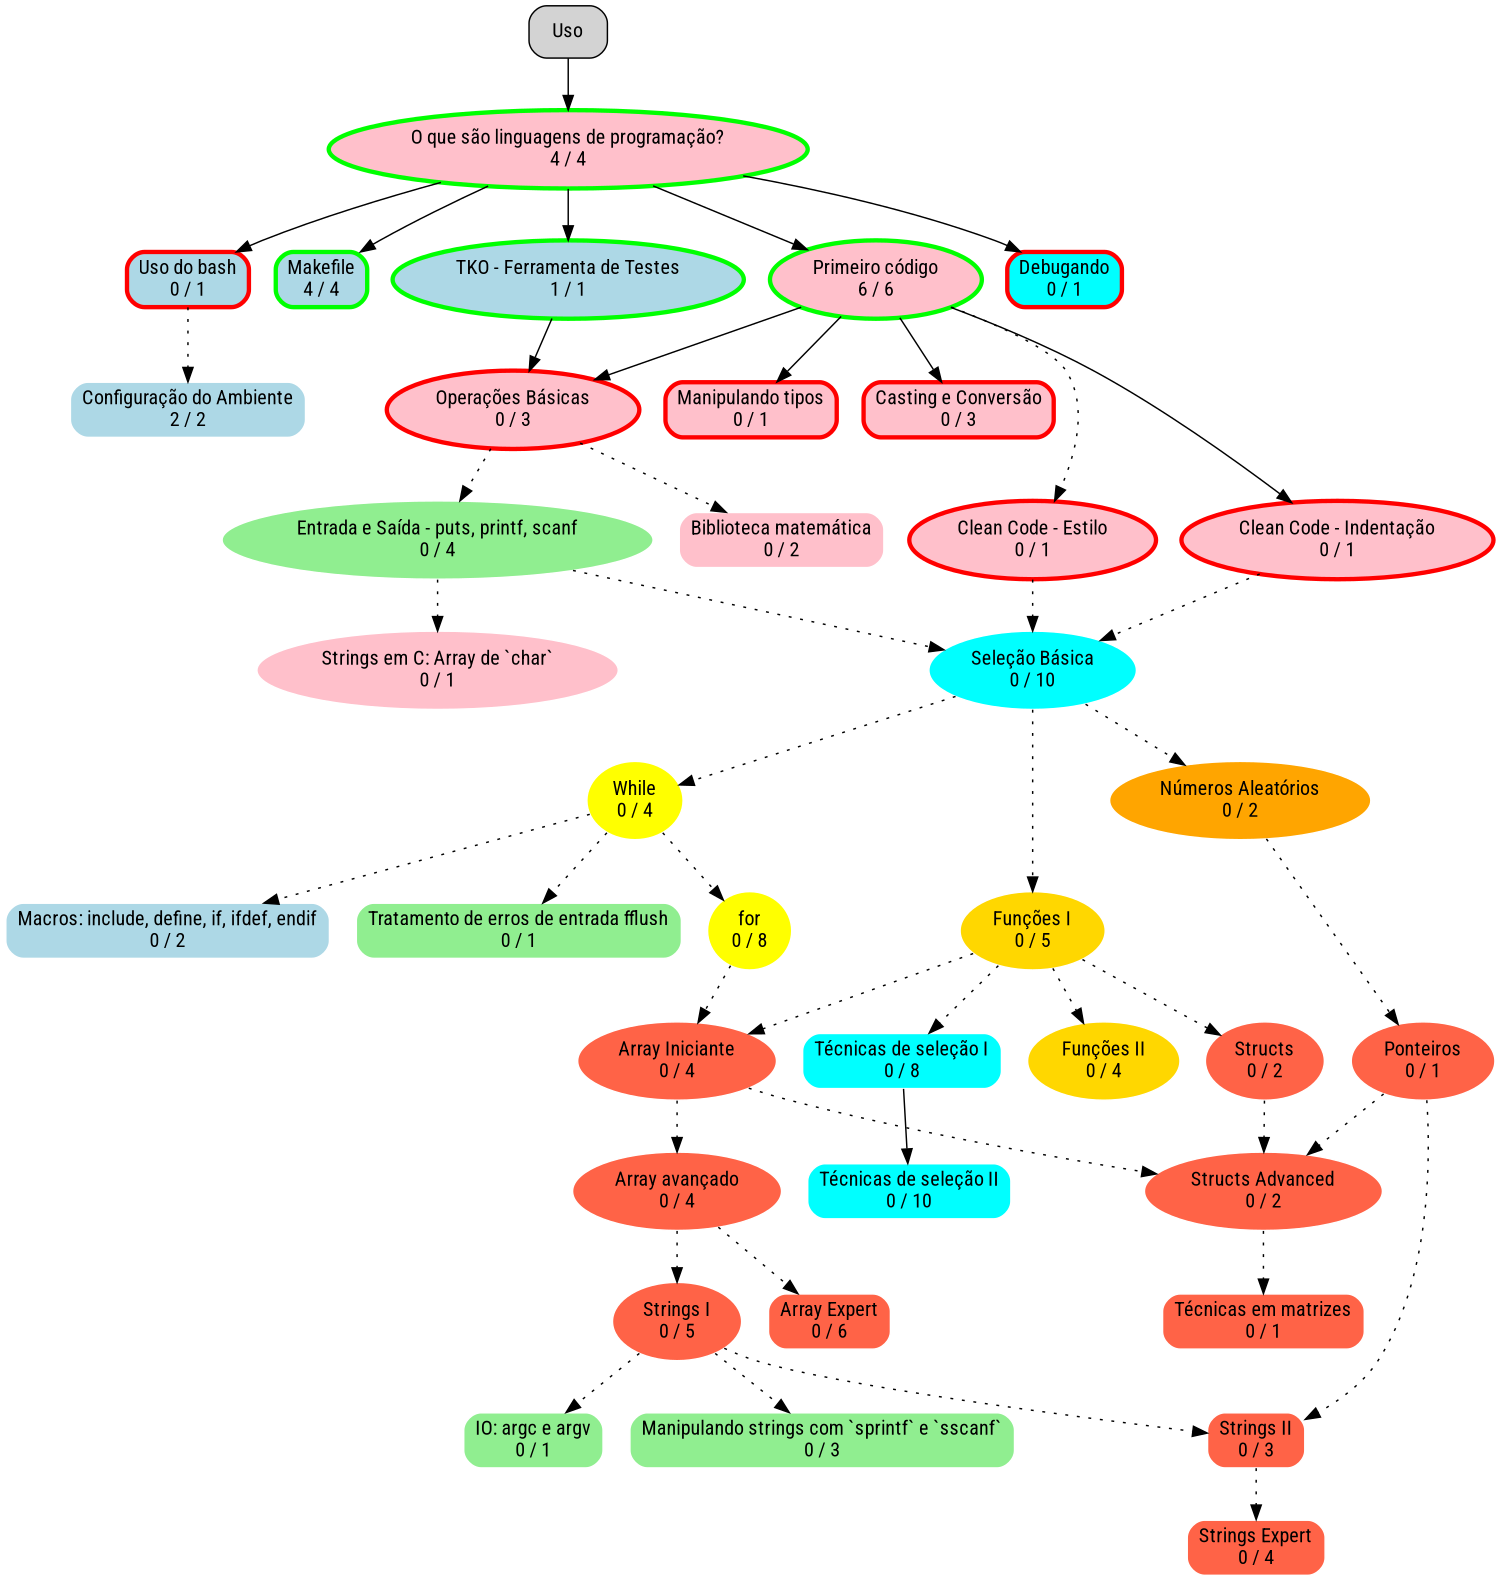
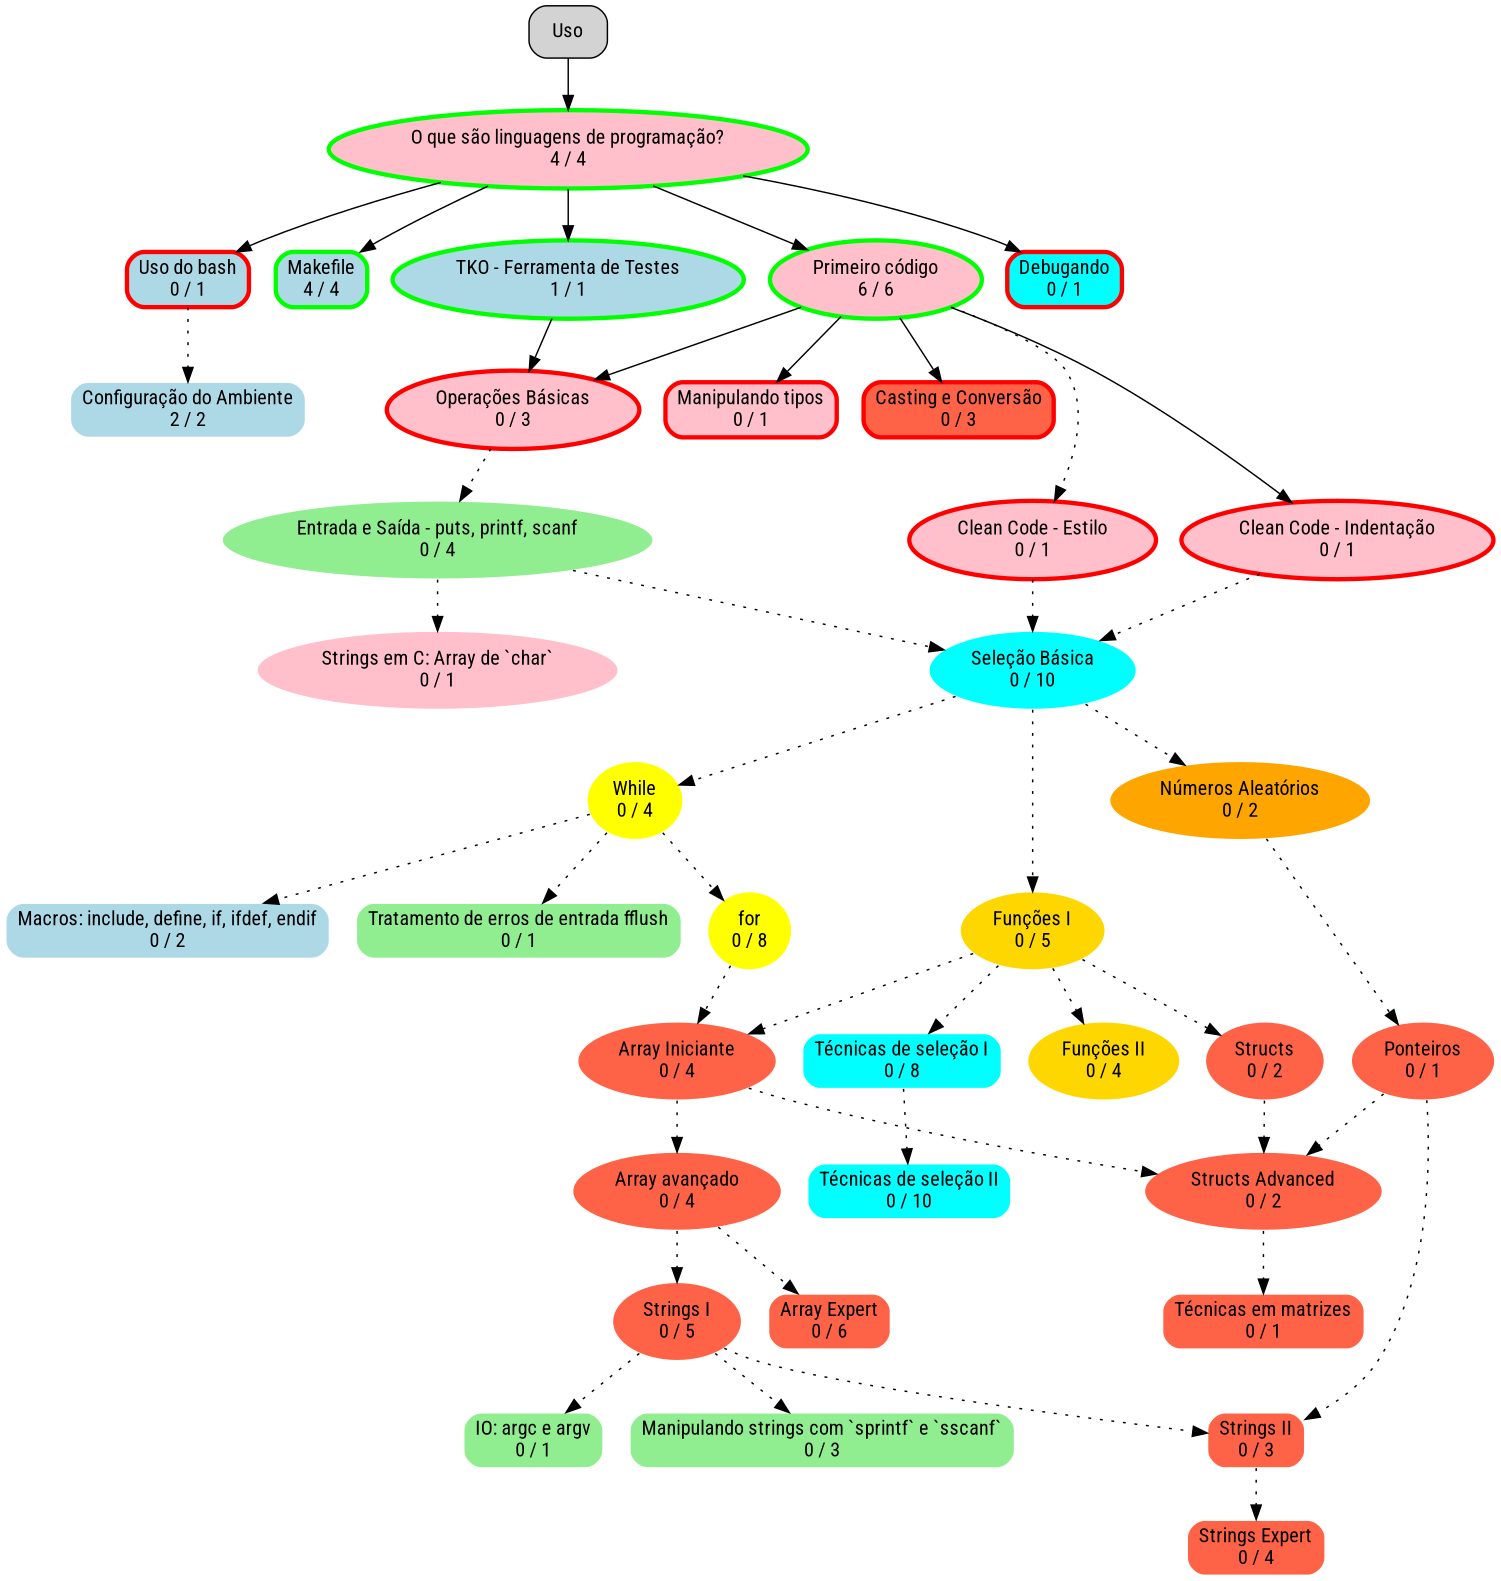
(959, 410) -> (959, 410)
(782, 540) -> none
(905, 1117) -> (905, 1117)
